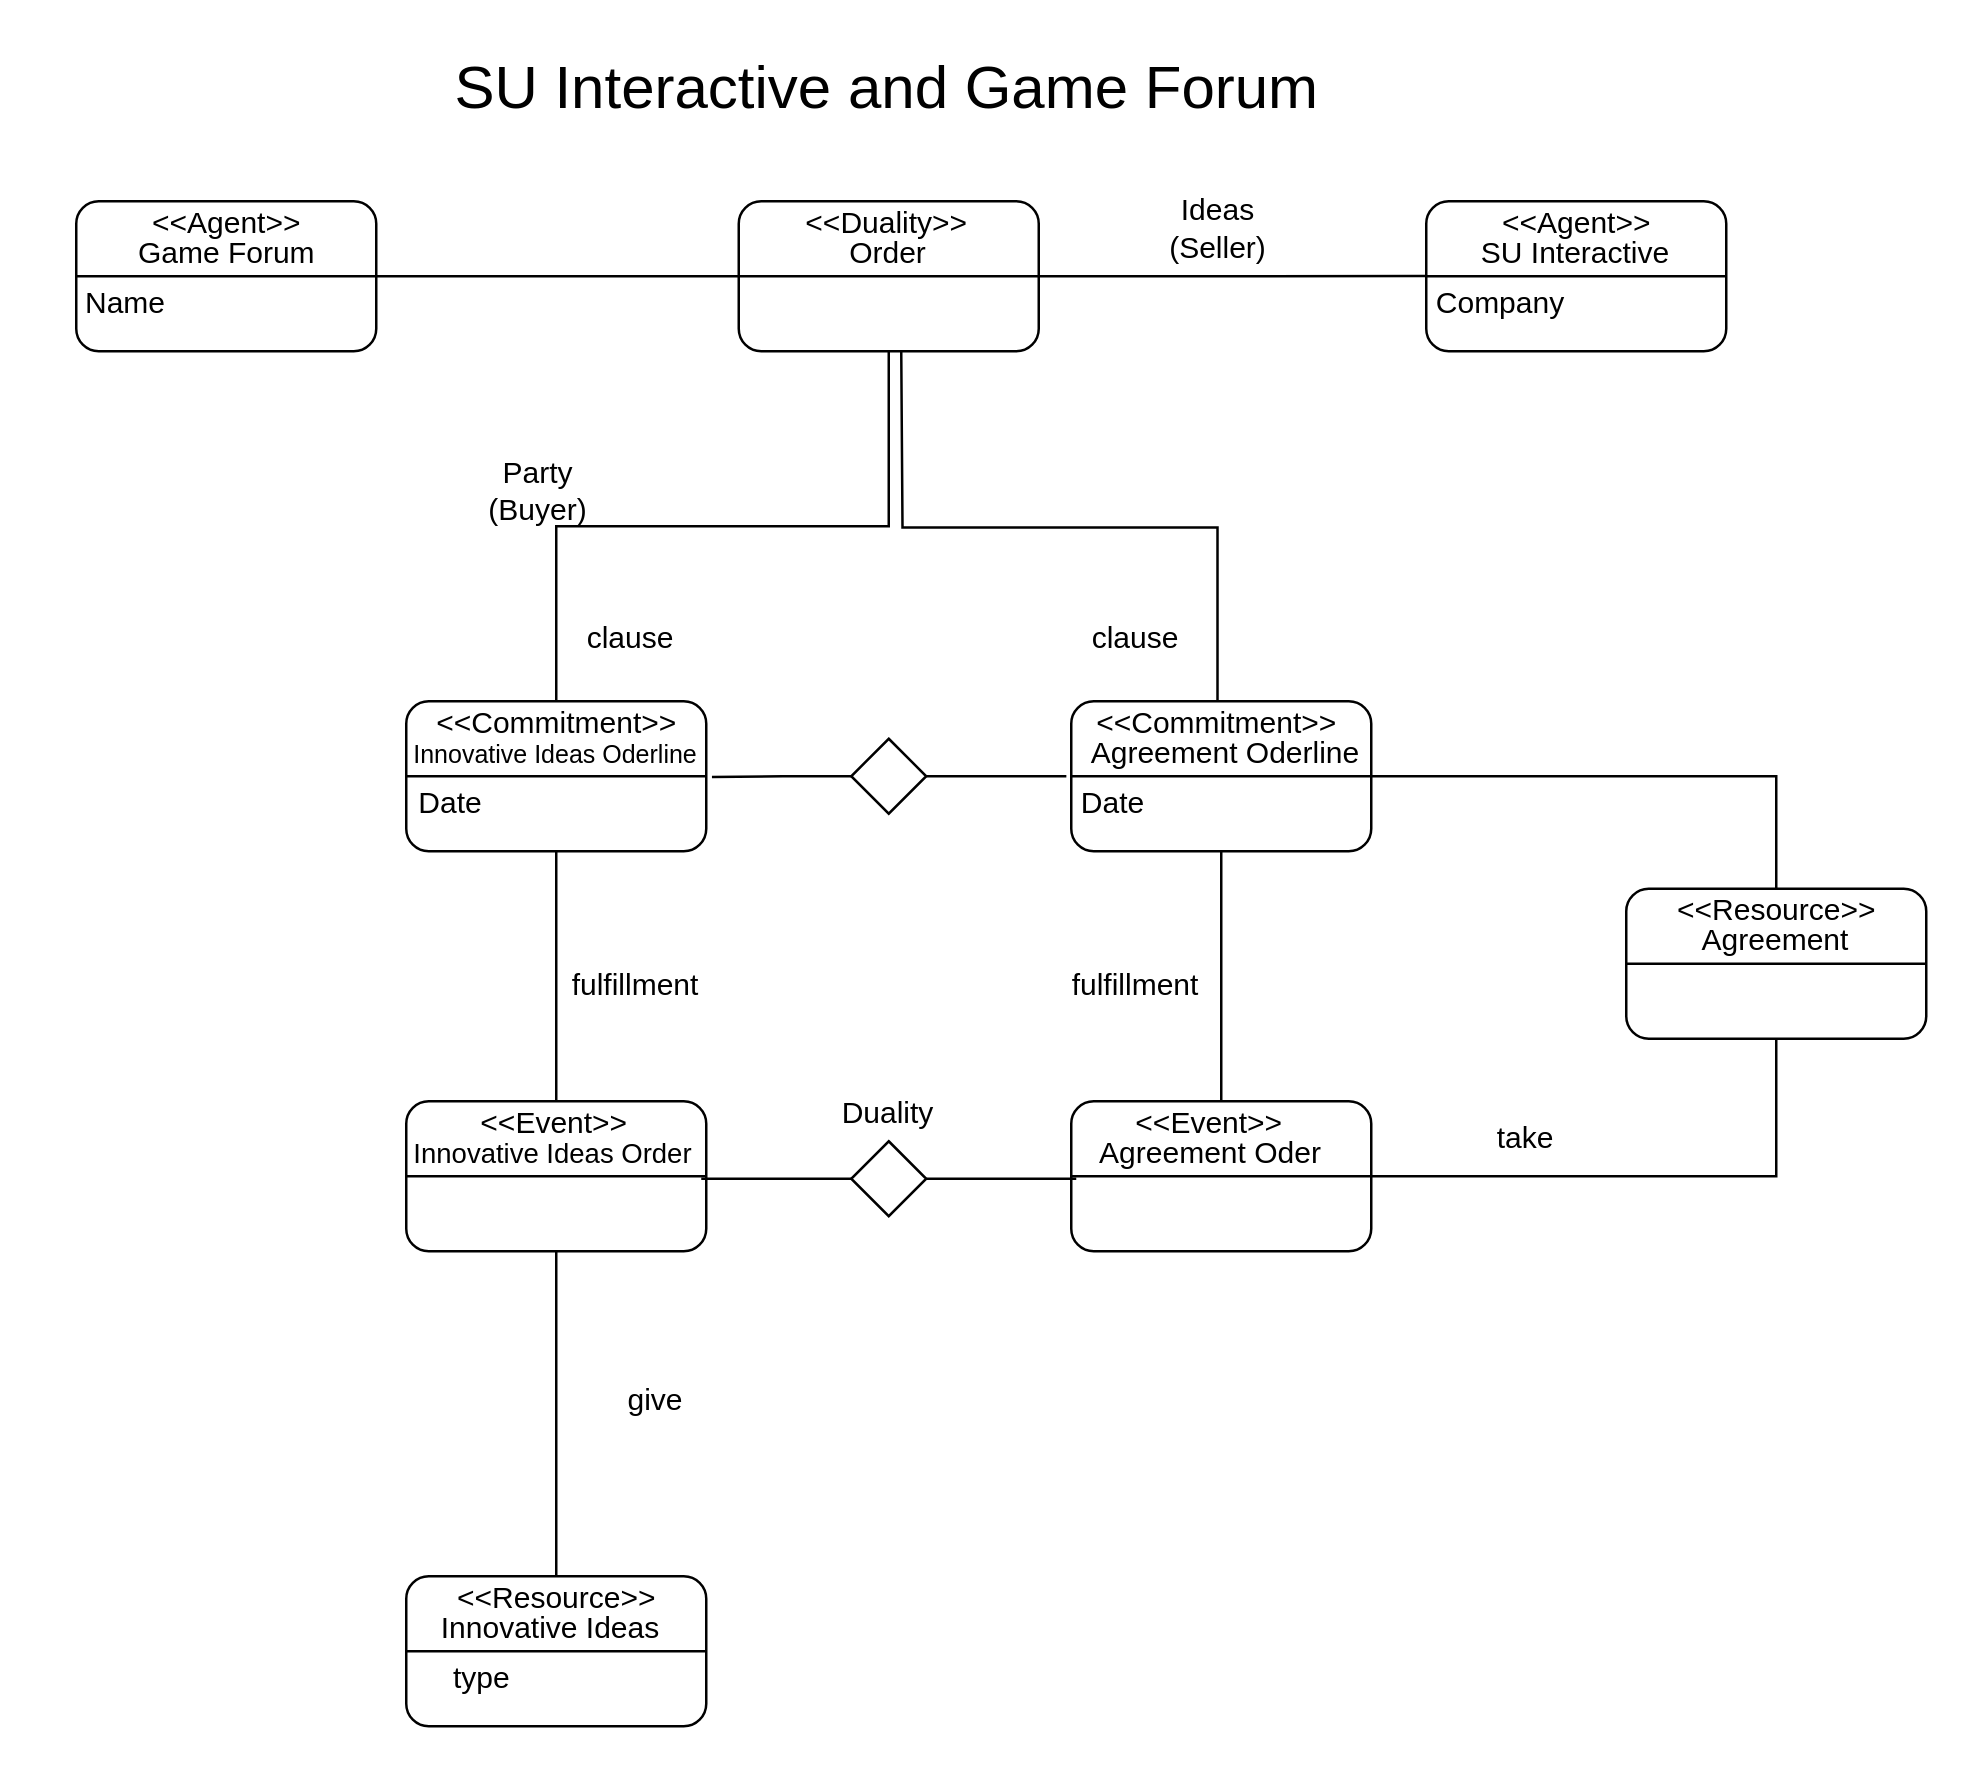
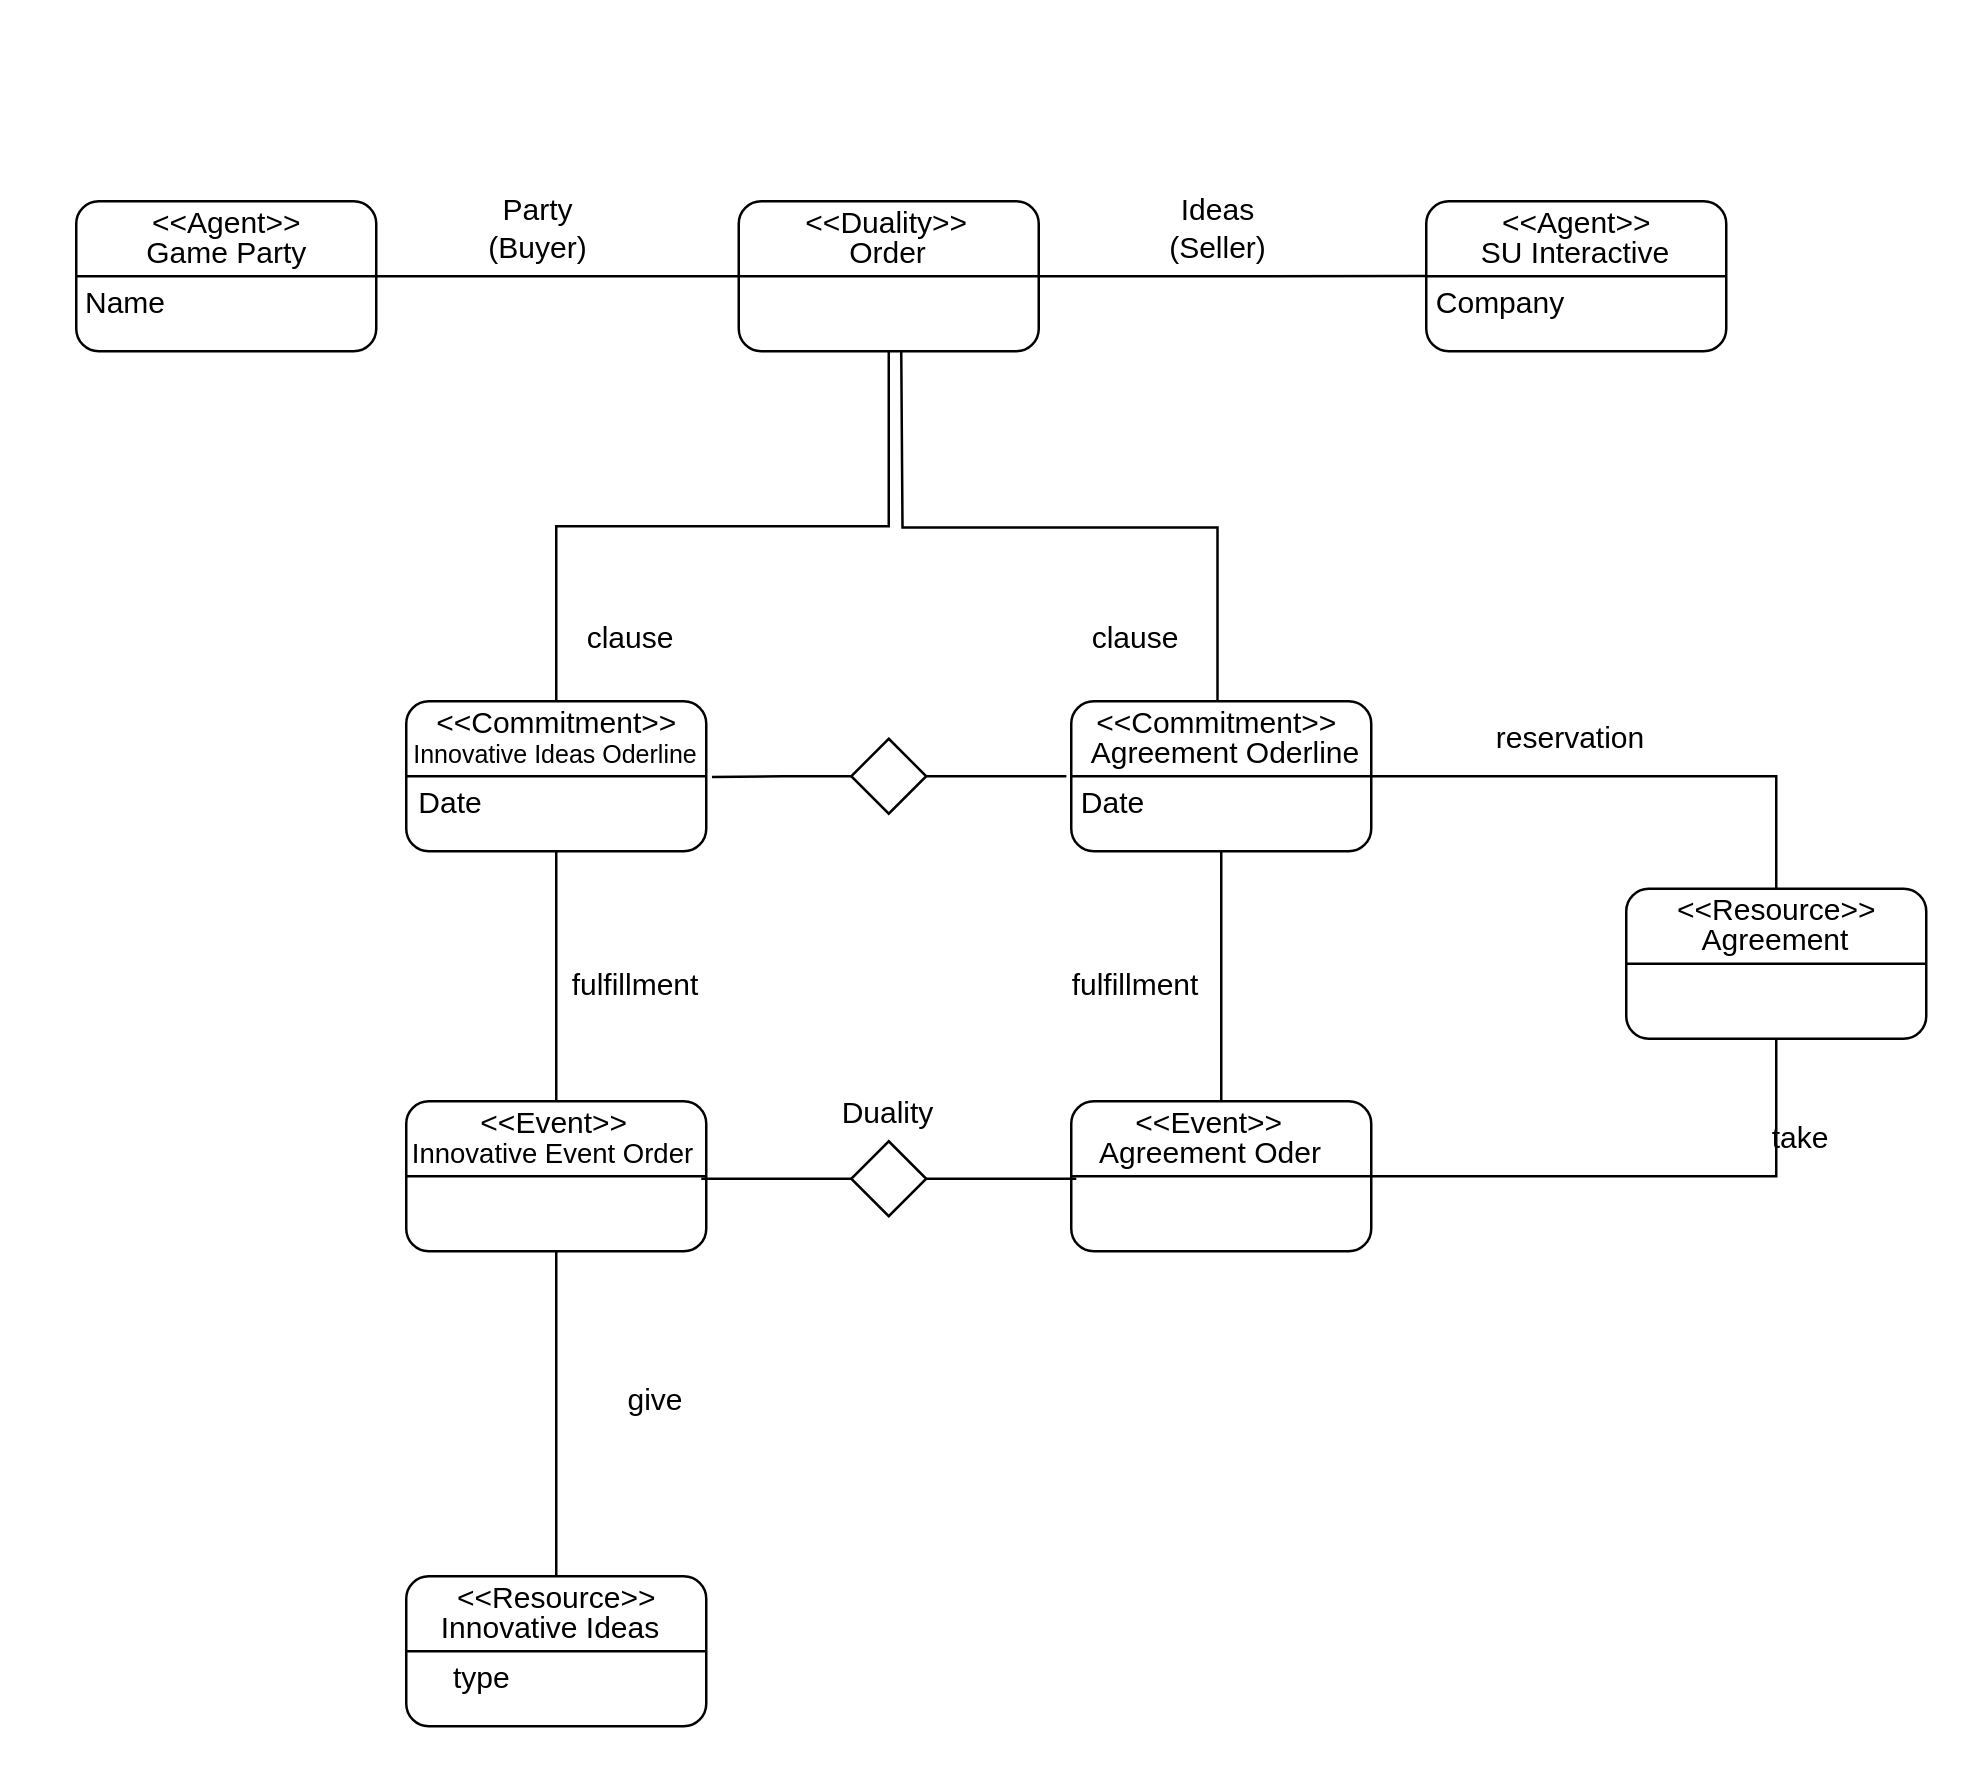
(888, 89) -> none
(228, 254) -> (228, 254)
(539, 491) -> (539, 229)
none -> (1570, 739)
(1526, 1139) -> (1801, 1139)
(554, 1154) -> (554, 1154)
